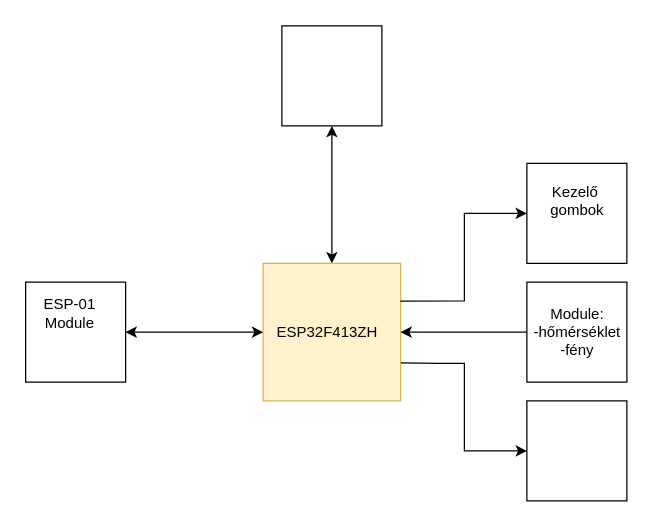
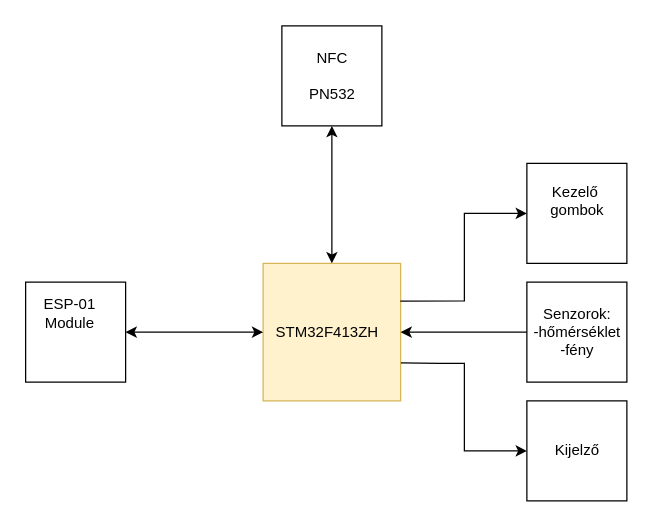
none -> (332, 76)
(328, 332) -> (328, 332)
(578, 332) -> (578, 332)
none -> (577, 451)
